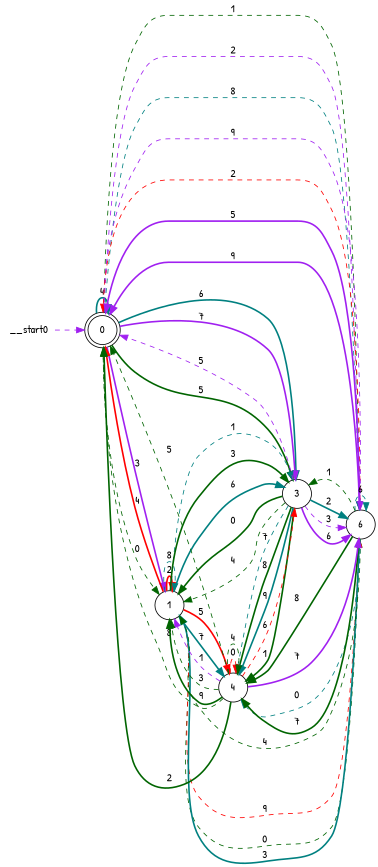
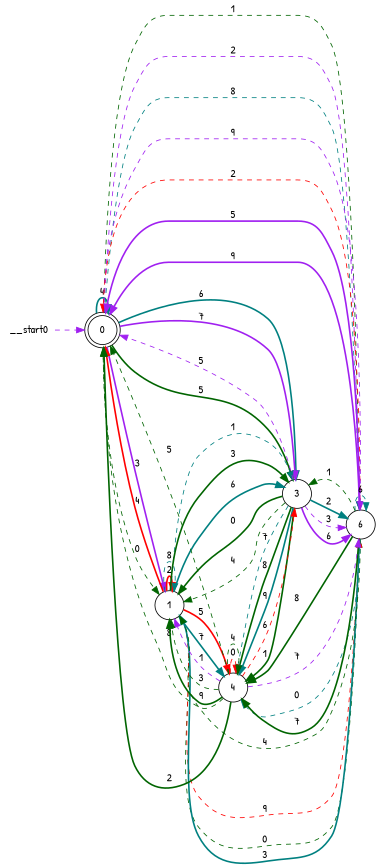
(329, 640) -> (329, 640)
